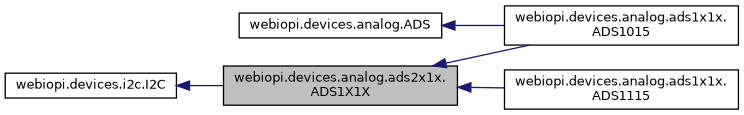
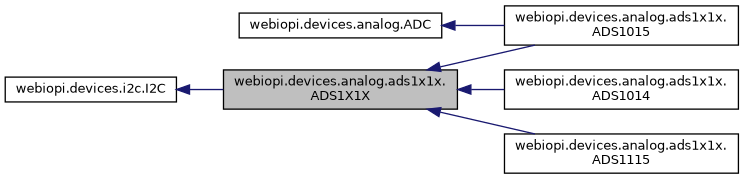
(340, 25) -> (340, 25)
(340, 86) -> (340, 90)
none -> (621, 90)
